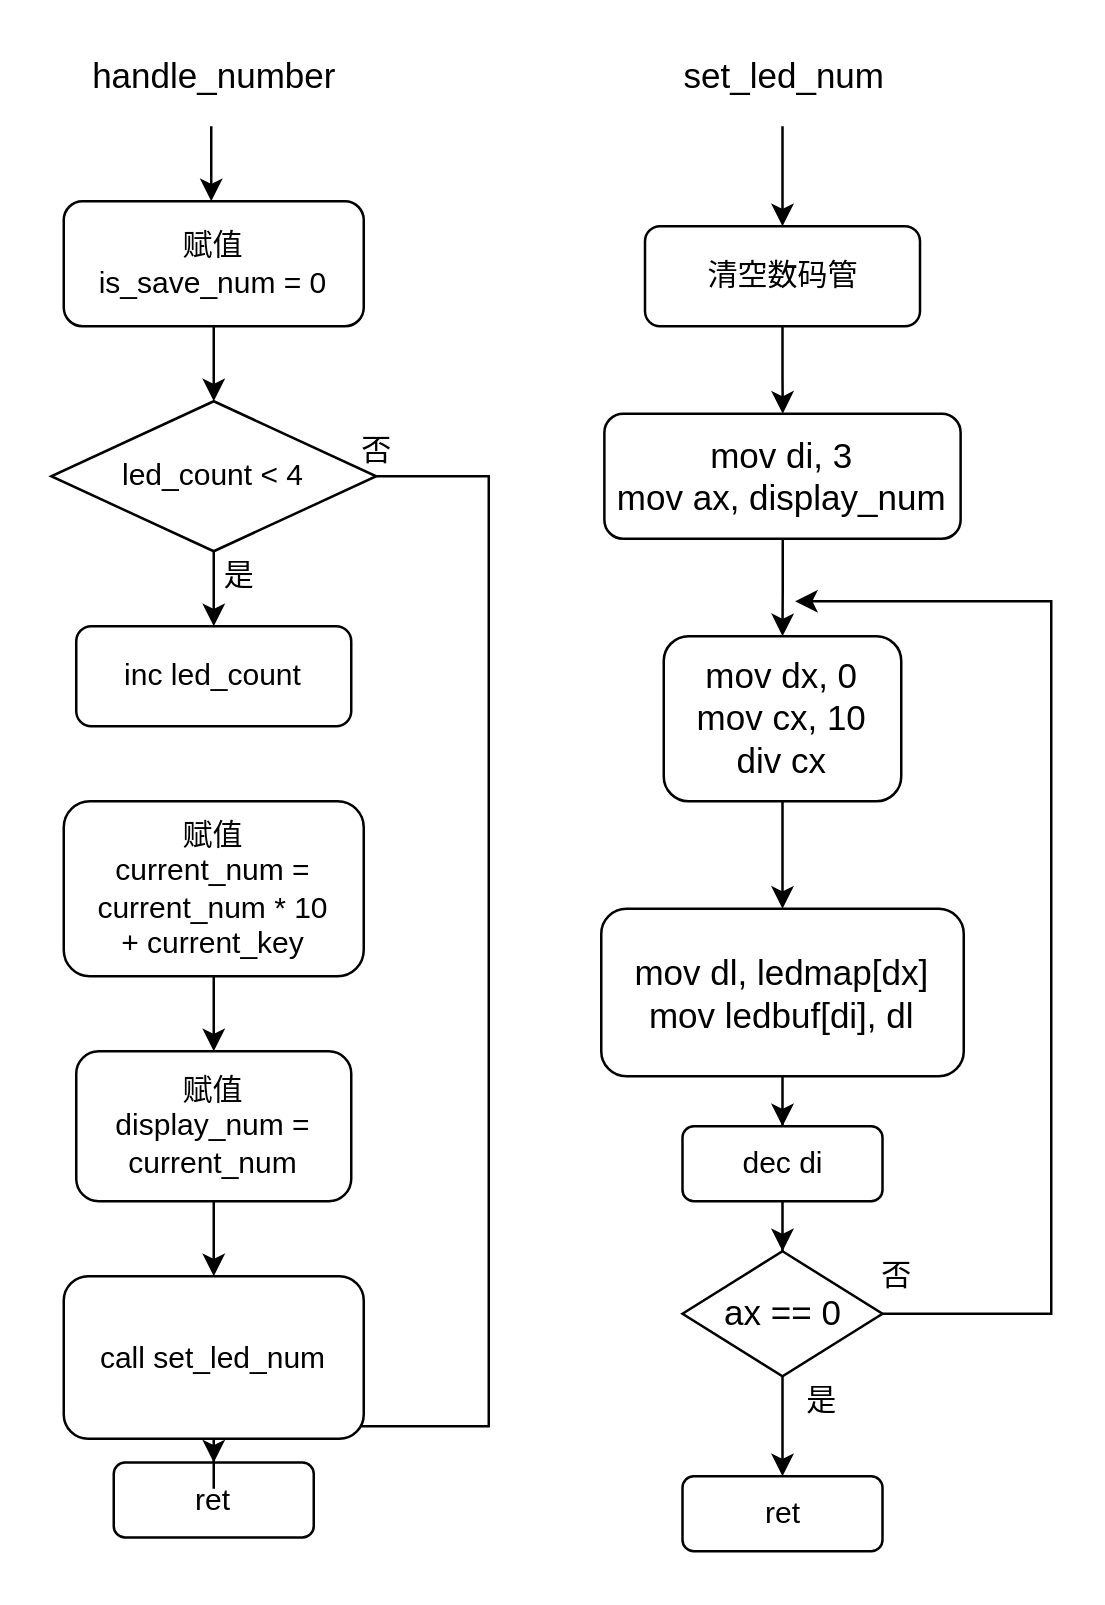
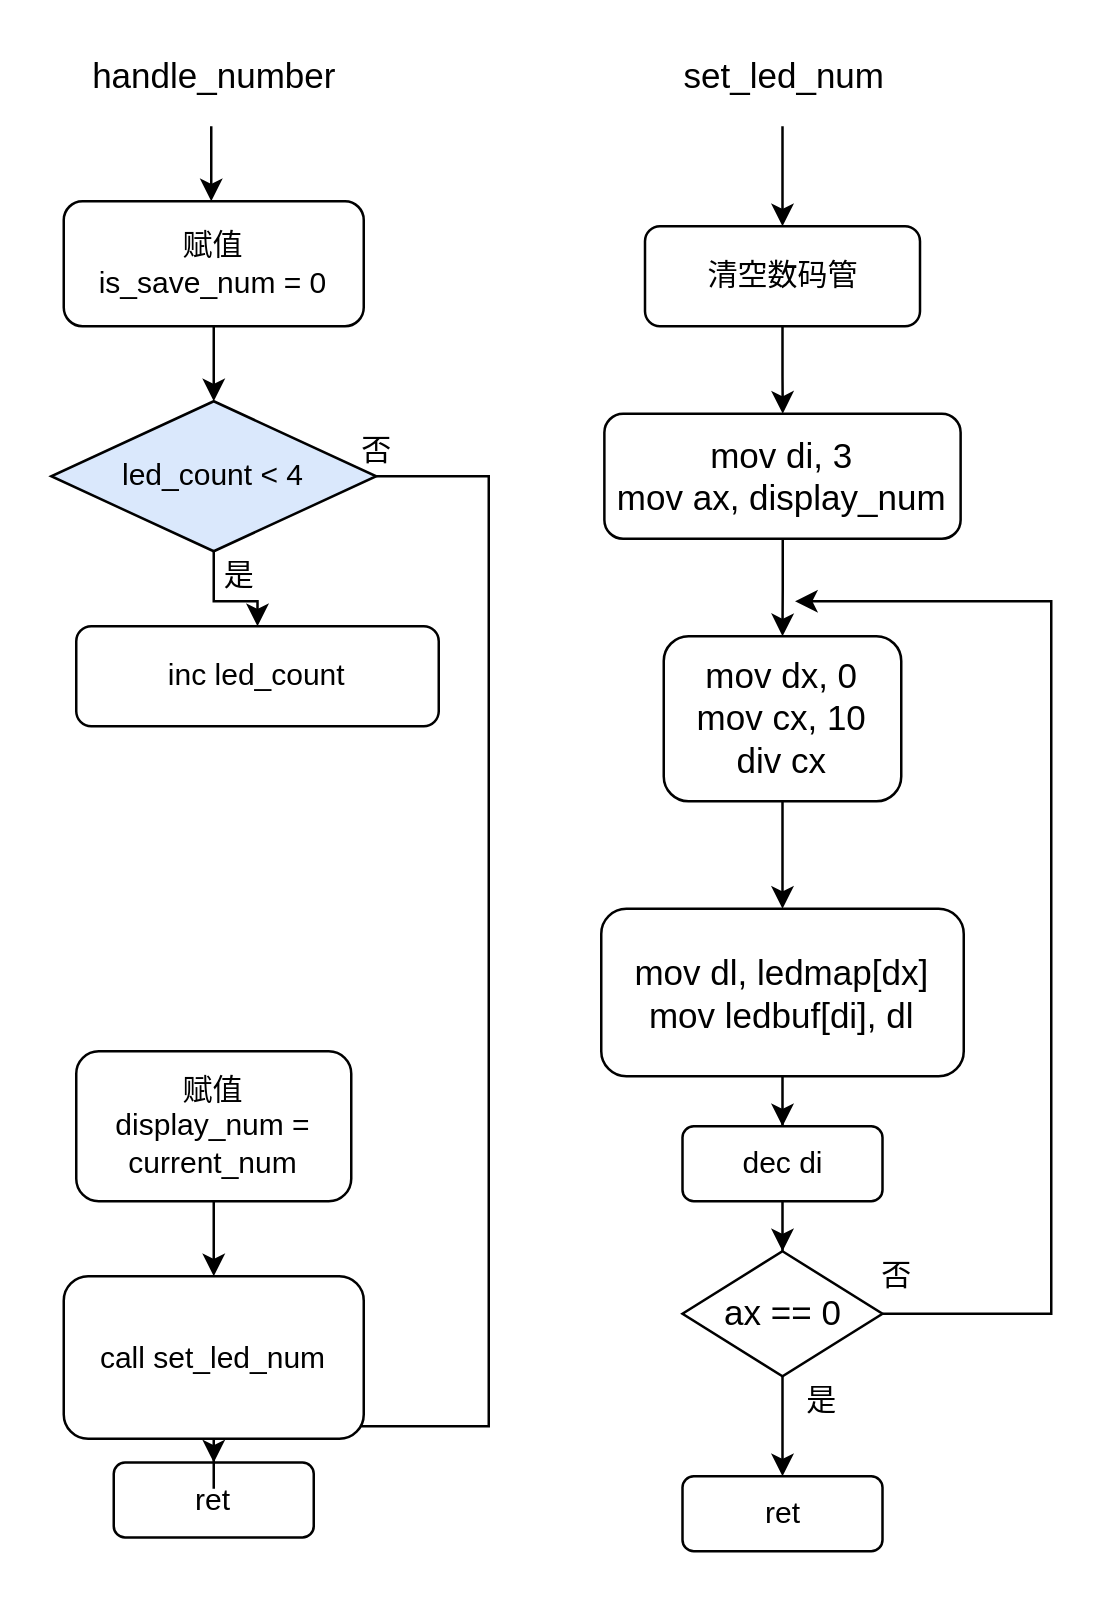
(214, 476) -> (214, 476)
(214, 676) -> (258, 676)
(214, 889) -> none
(214, 1022) -> none
